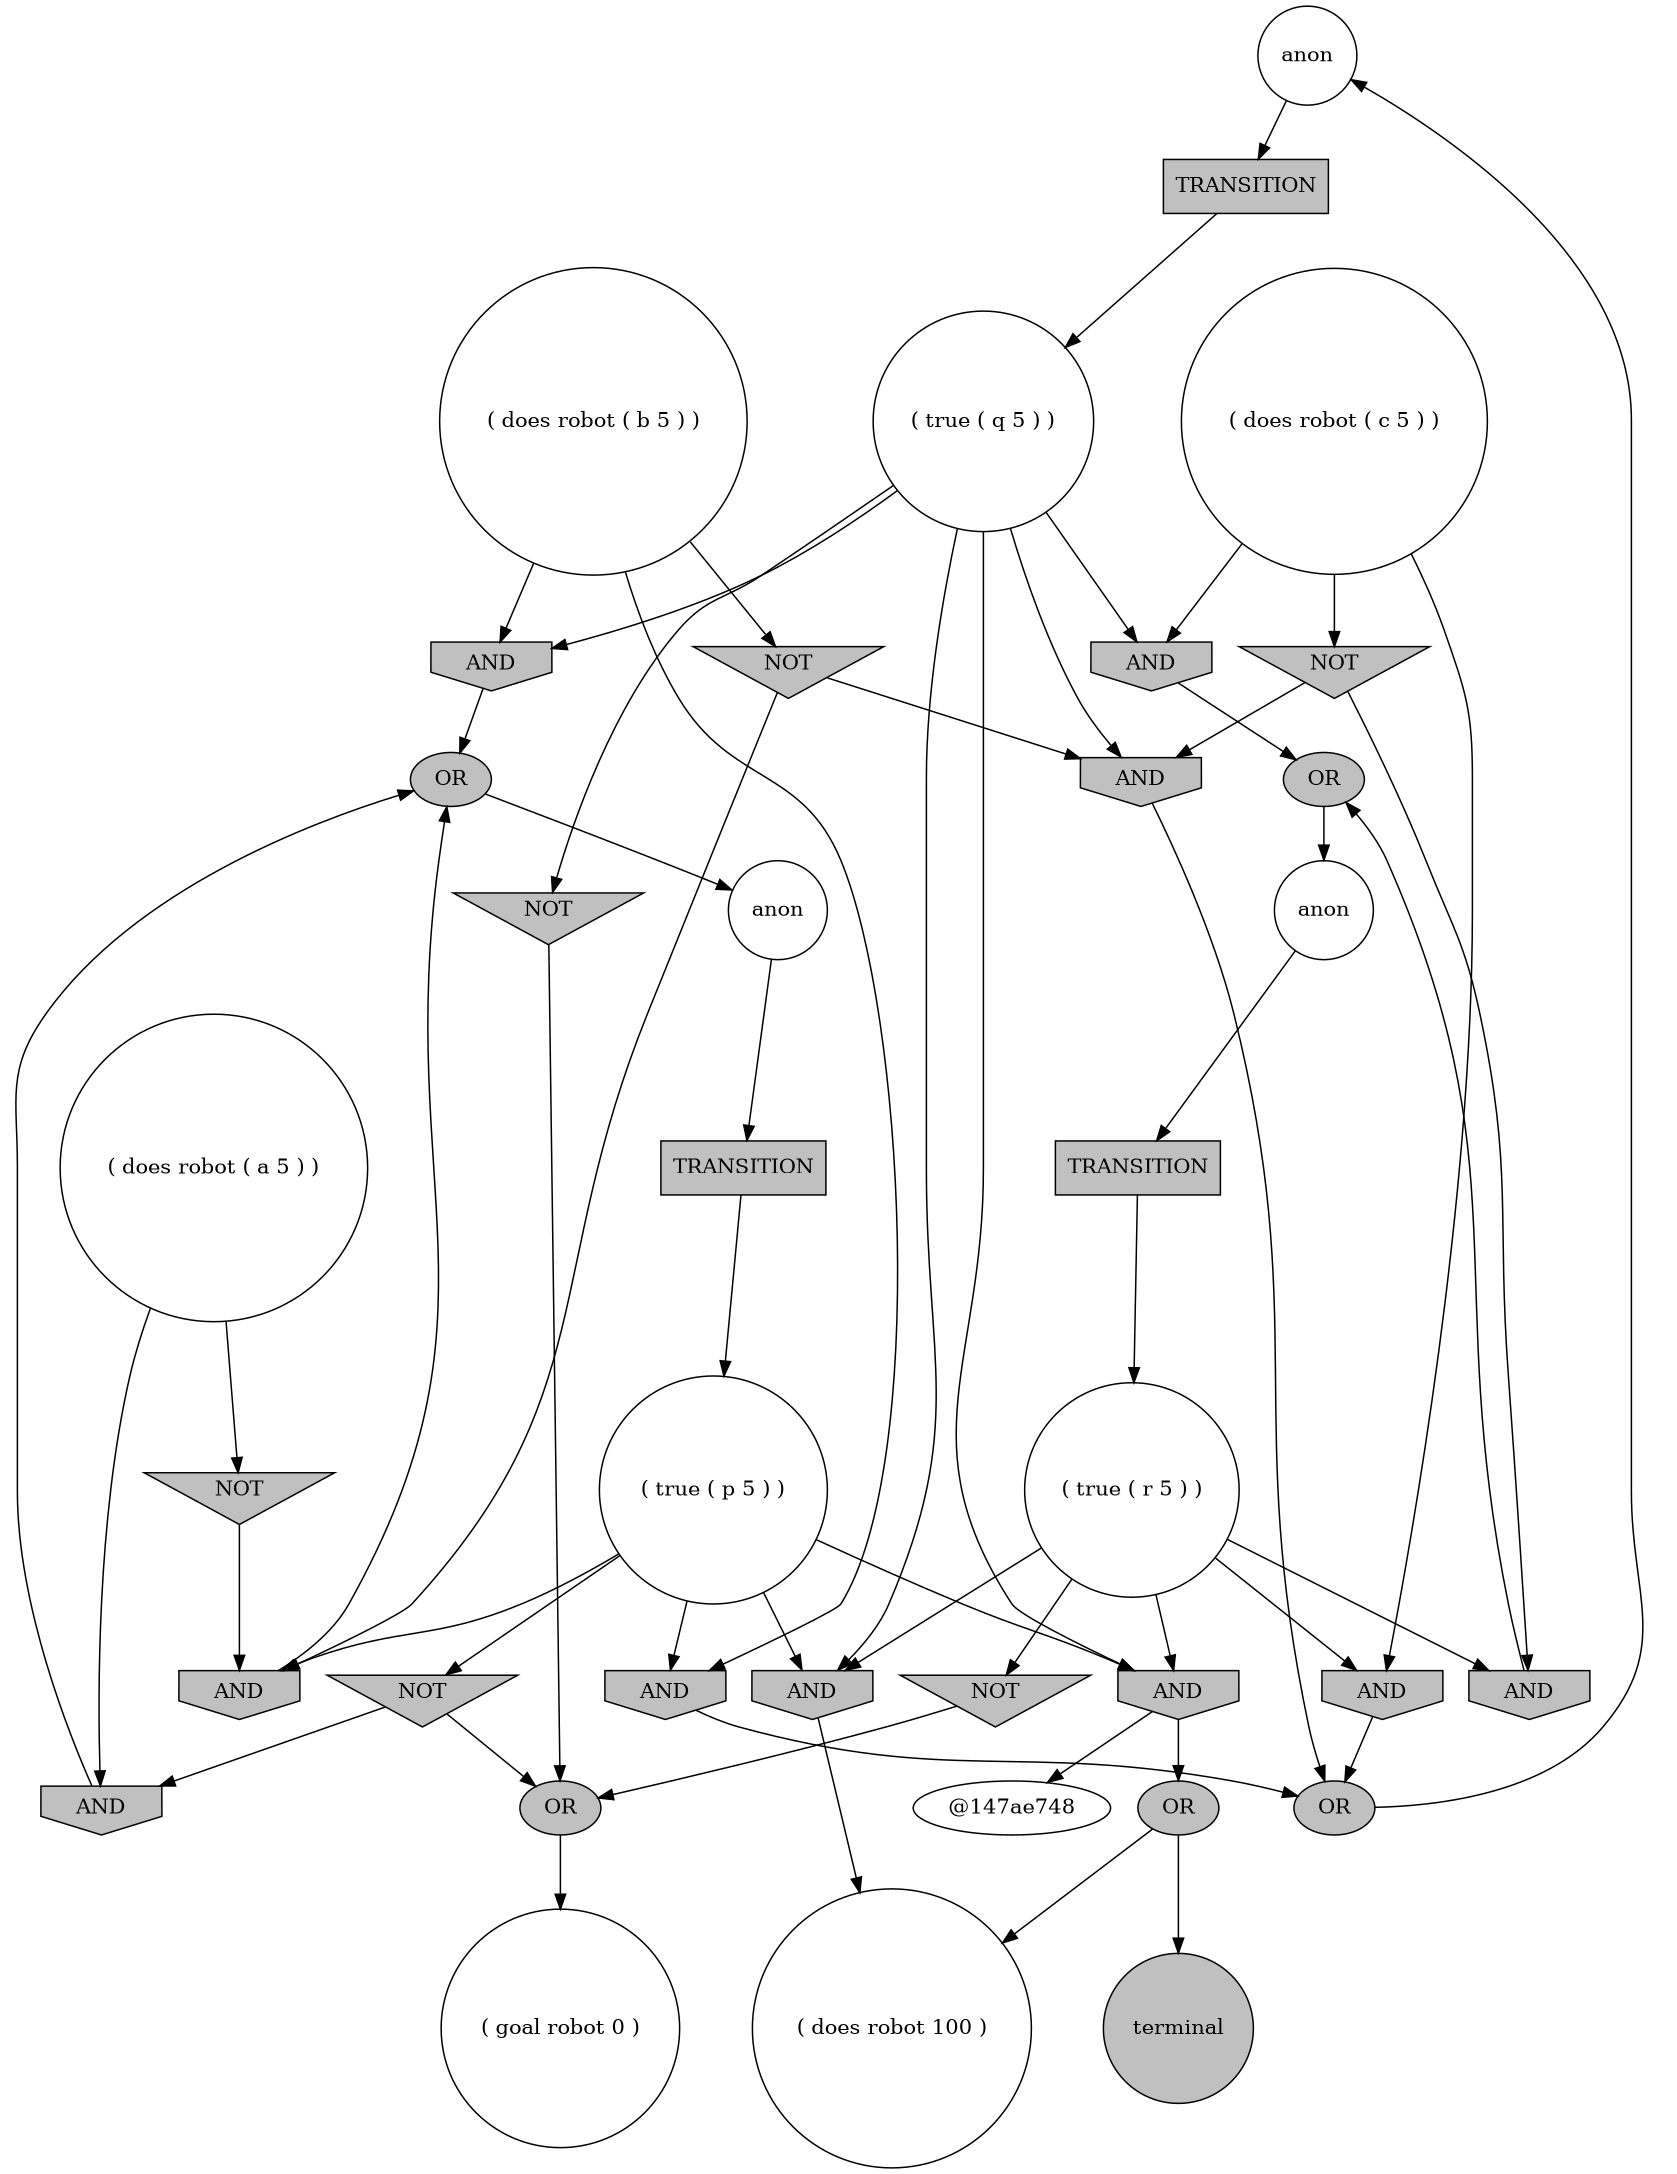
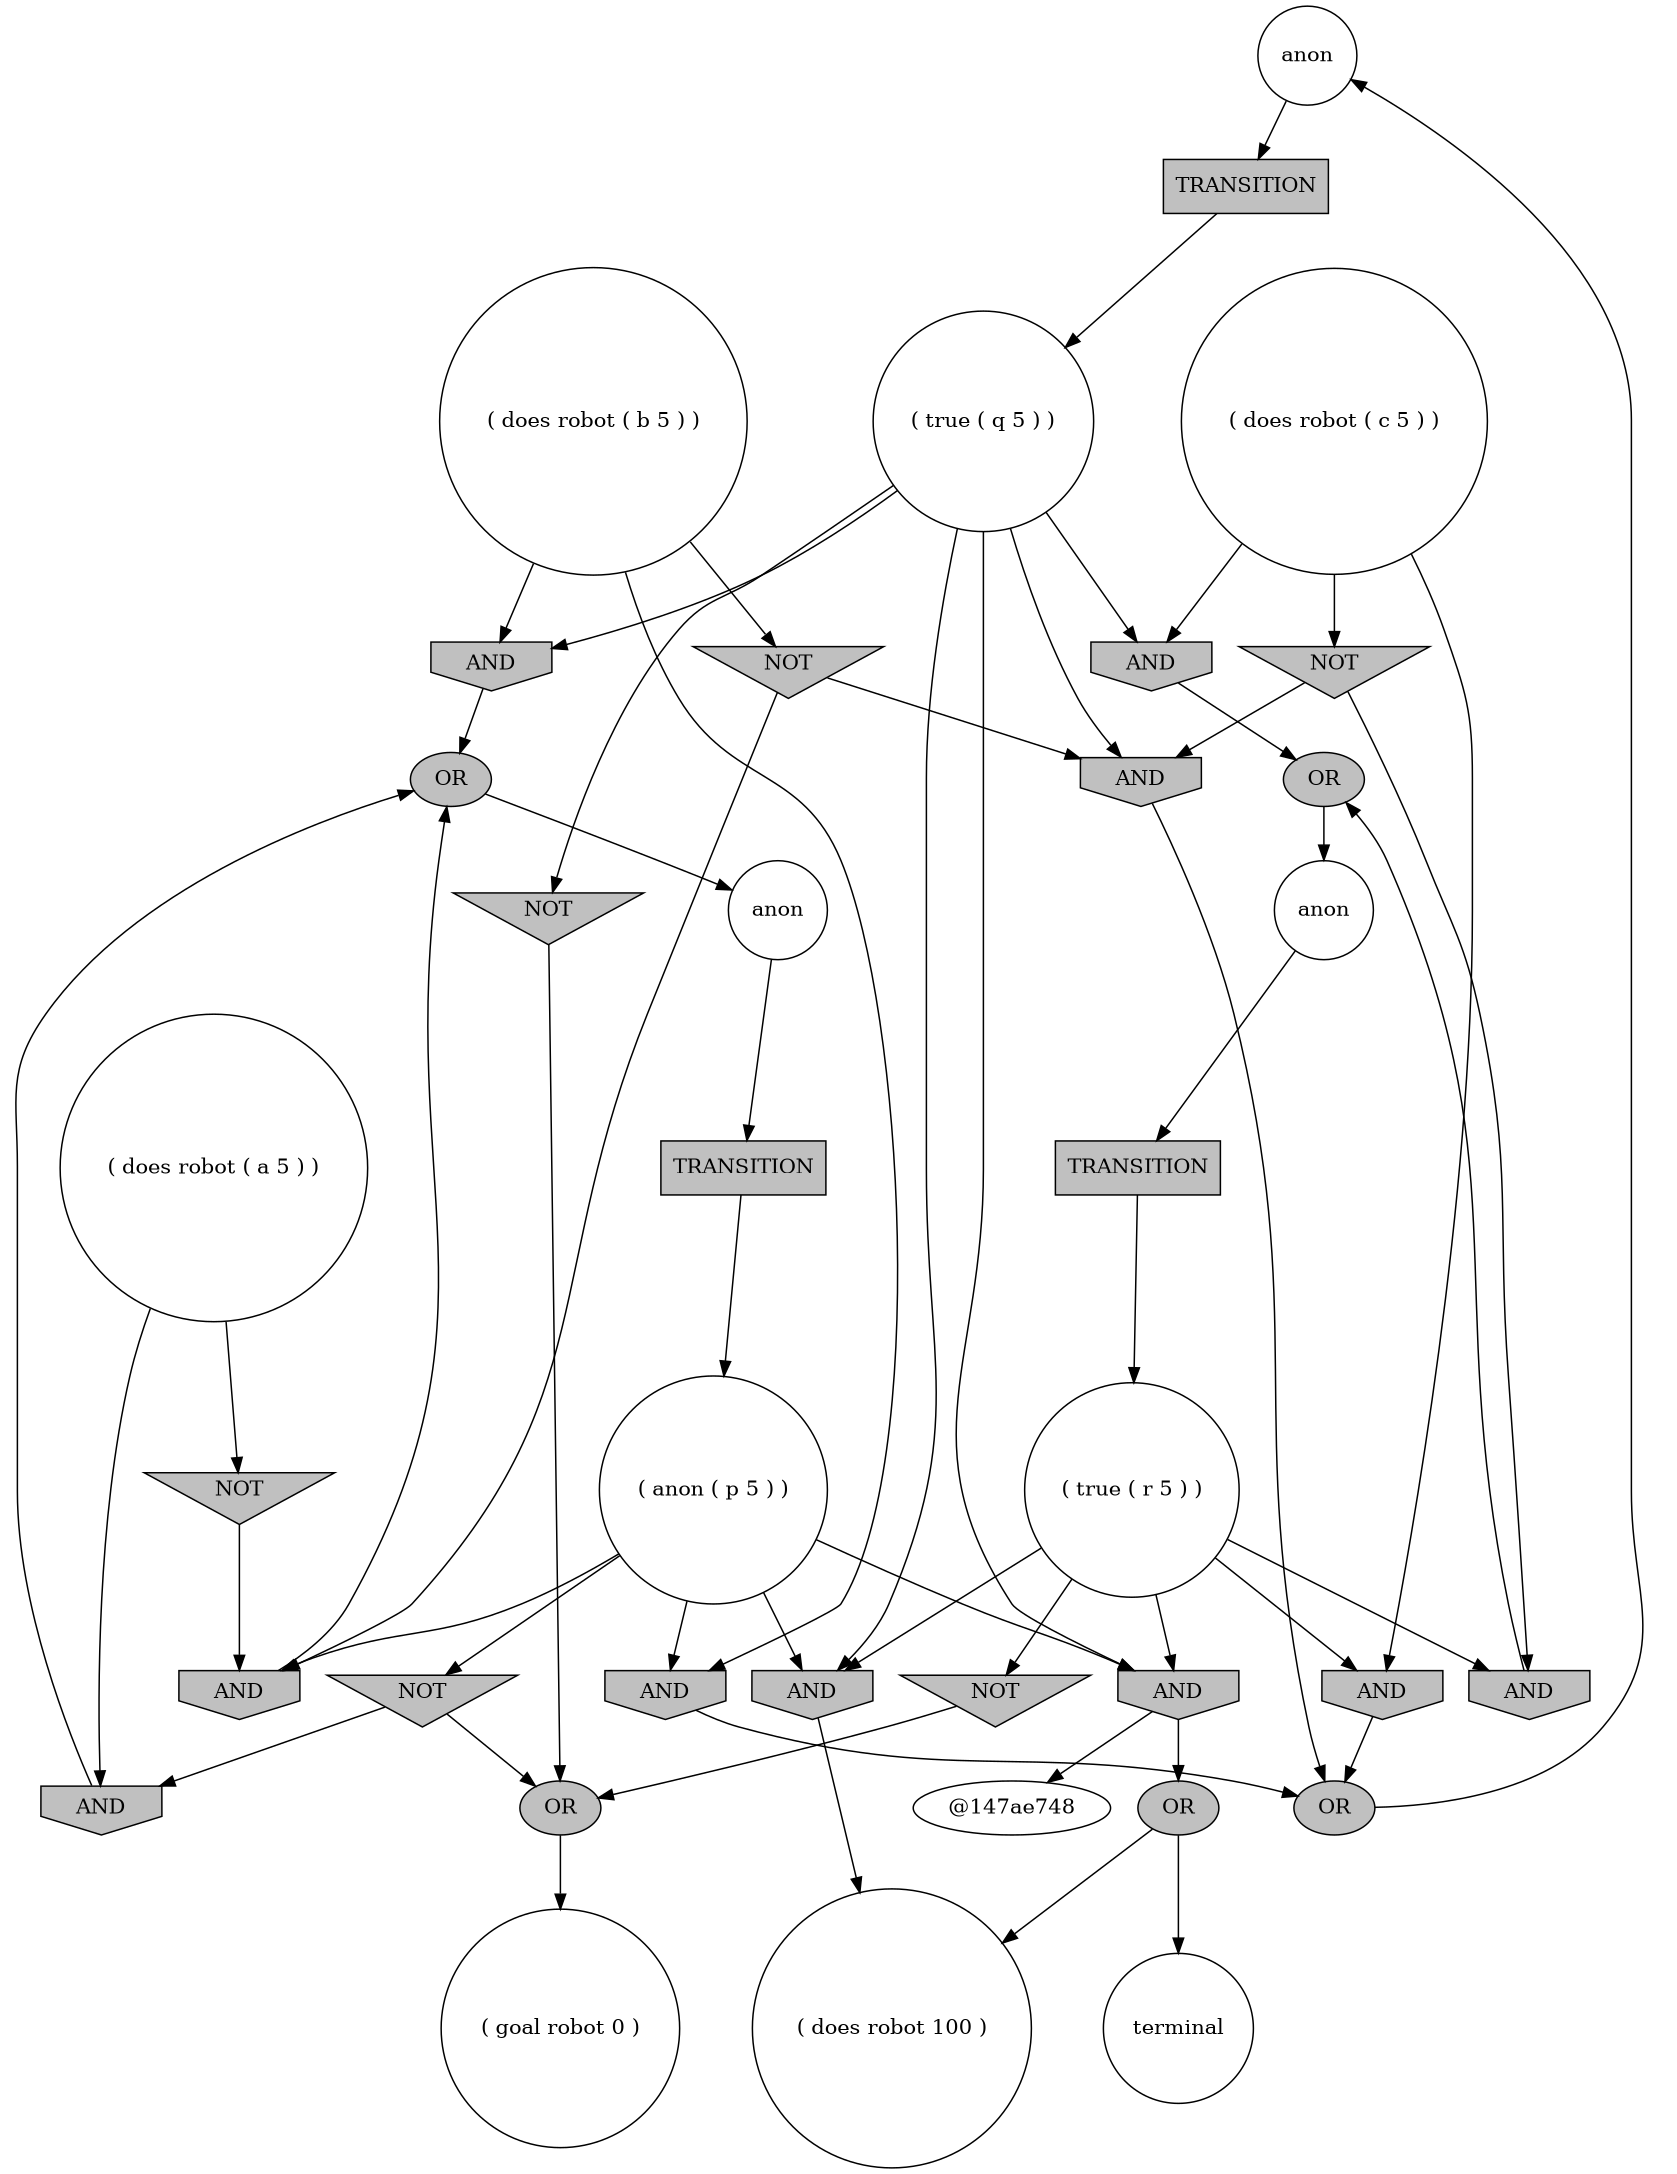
(713, 1490) -> (713, 1490)
(1178, 2028) -> (1178, 2028)
